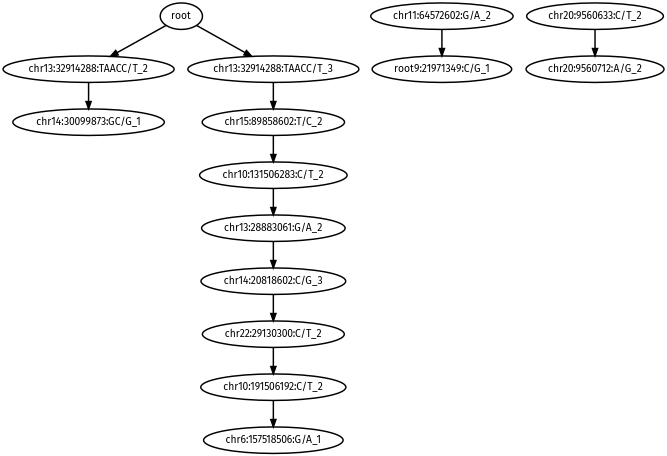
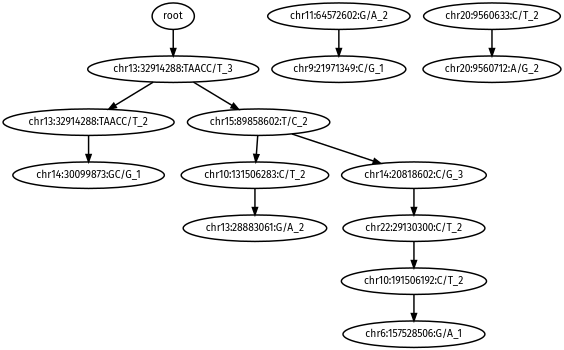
(141, 39) -> (134, 94)
(442, 69) -> (339, 69)
(273, 251) -> (333, 147)
(273, 440) -> (414, 334)
